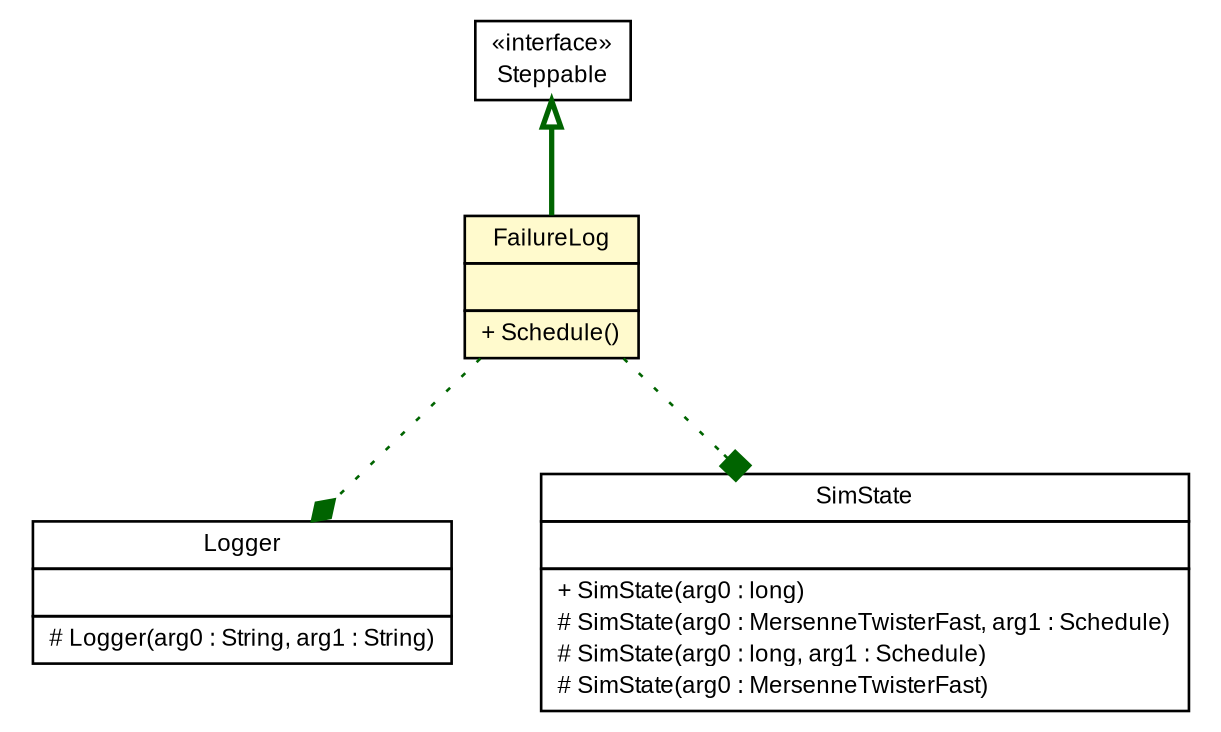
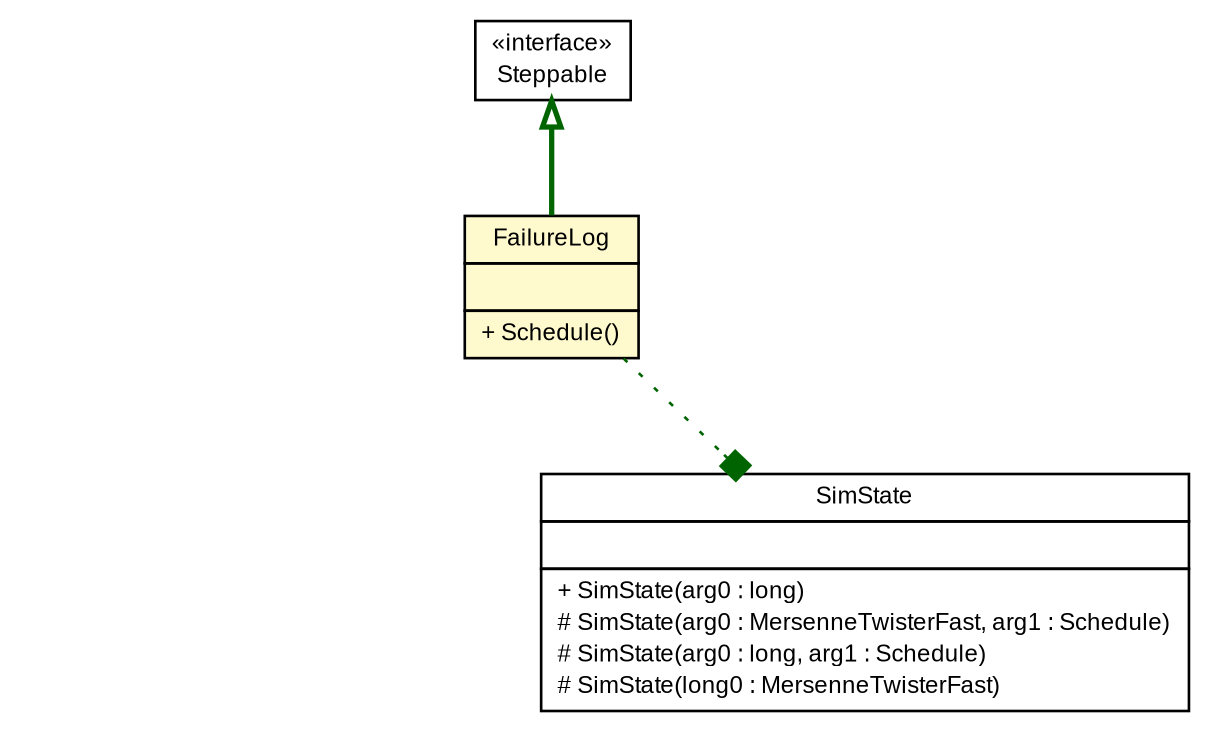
(241, 592) -> none
(774, 686) -> (779, 686)
